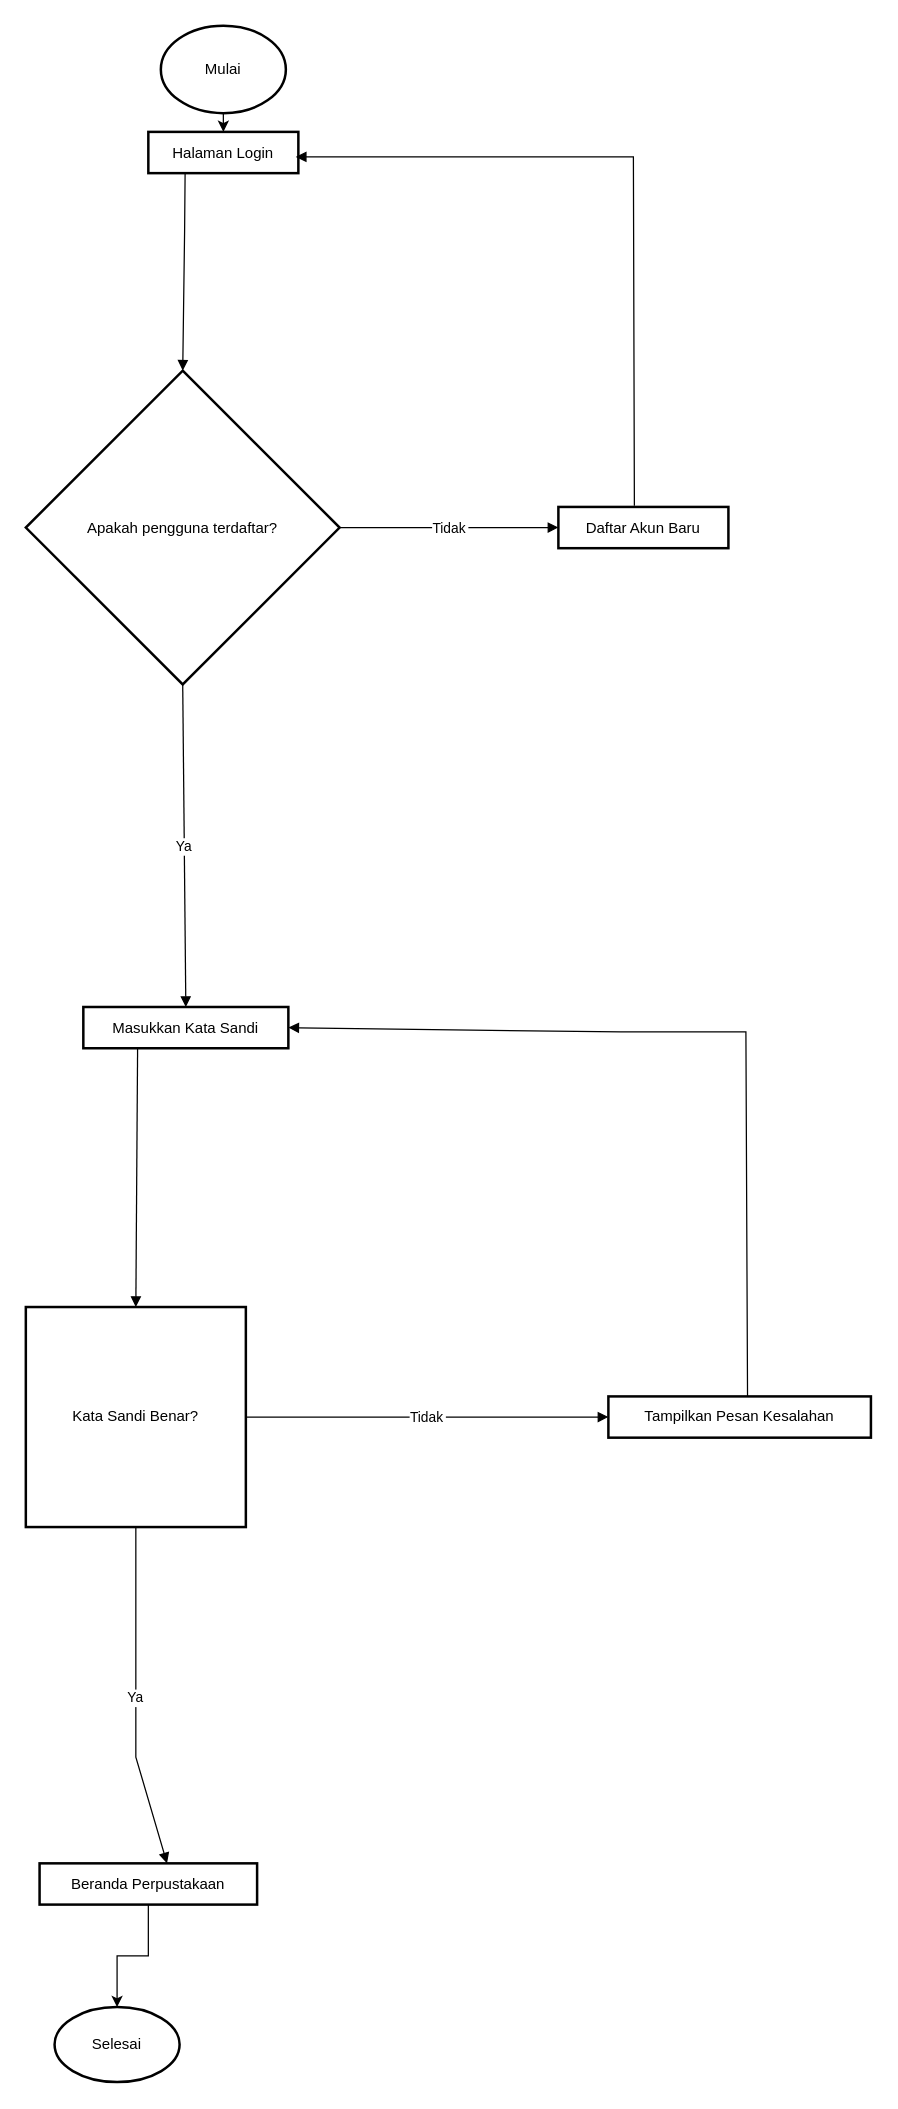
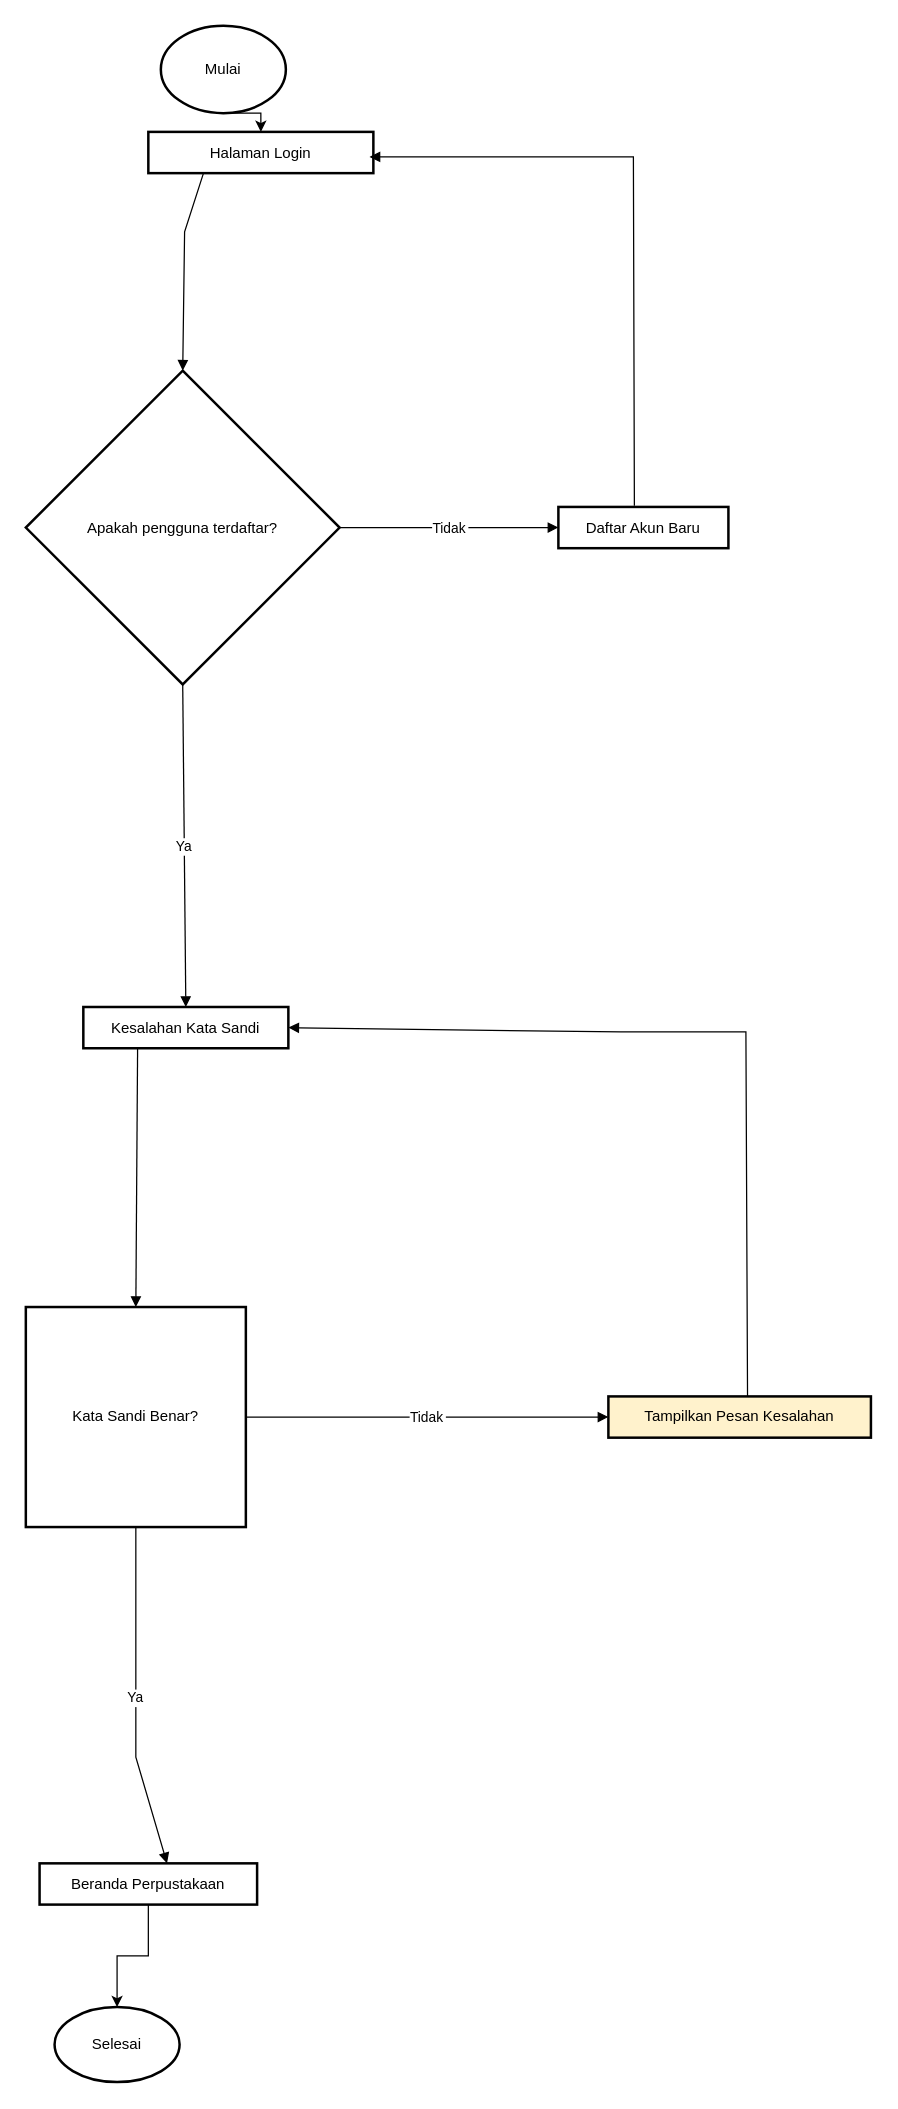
(223, 153) -> (261, 153)
(186, 1028) -> (186, 1028)
(739, 1417) -> (739, 1417)
